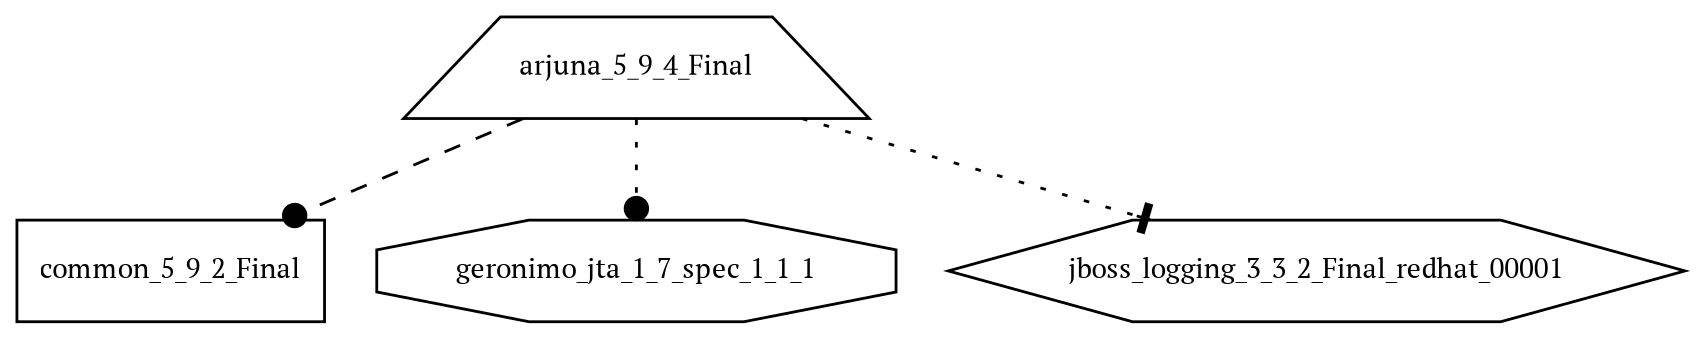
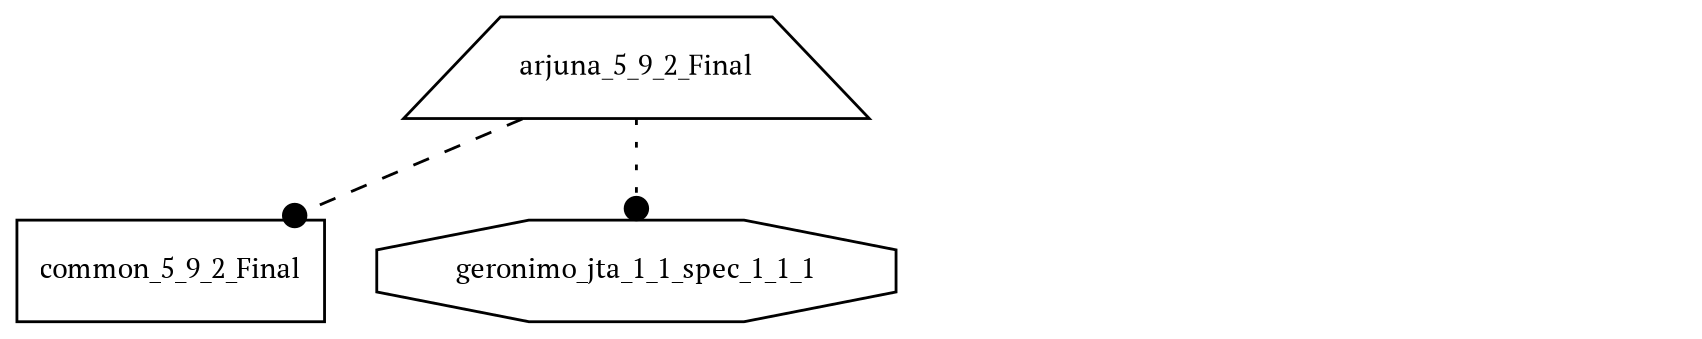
(636, 68) -> (636, 68)
(636, 271) -> (636, 271)
(1317, 271) -> none
